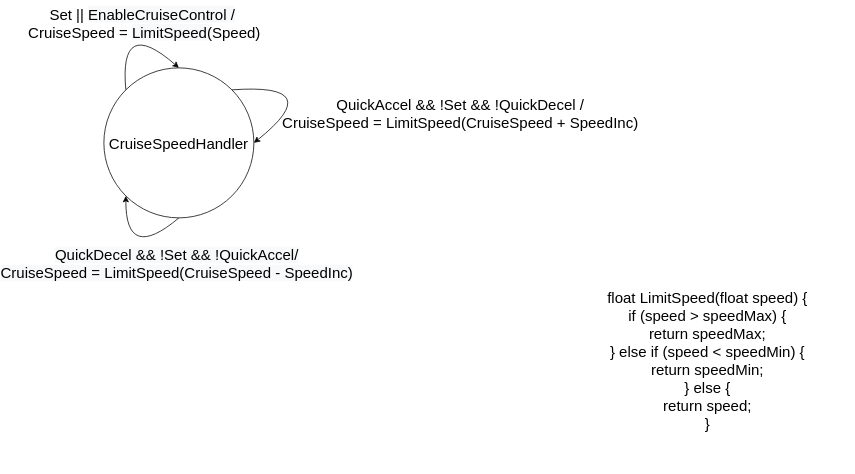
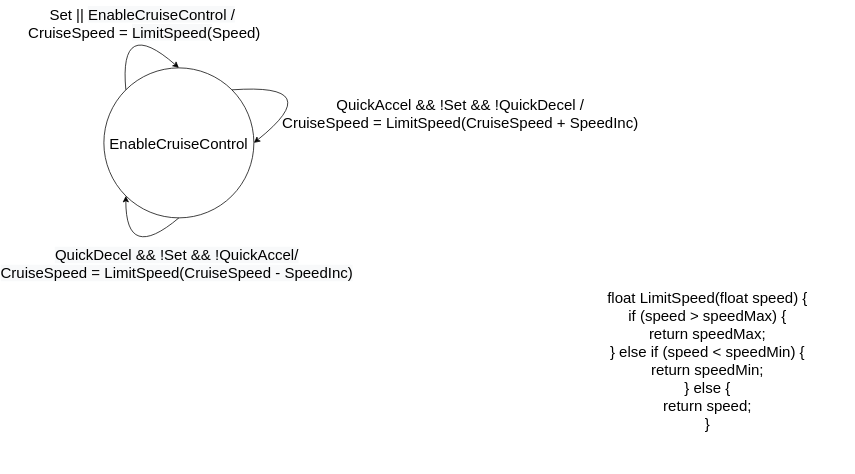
(179, 143) -> (179, 143)
